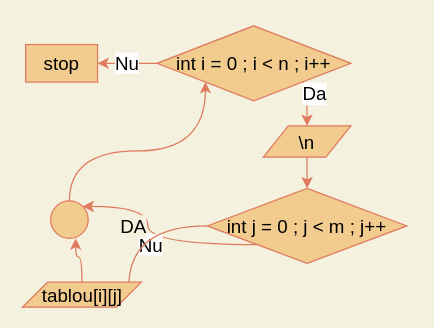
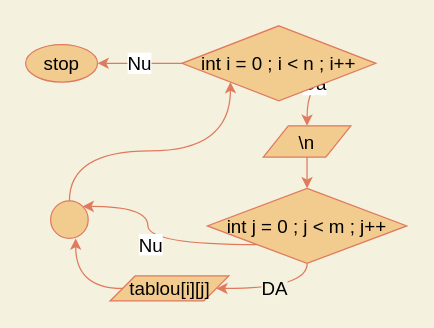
(62, 63) -> (62, 63)
(254, 63) -> (279, 63)
(82, 294) -> (169, 288)
